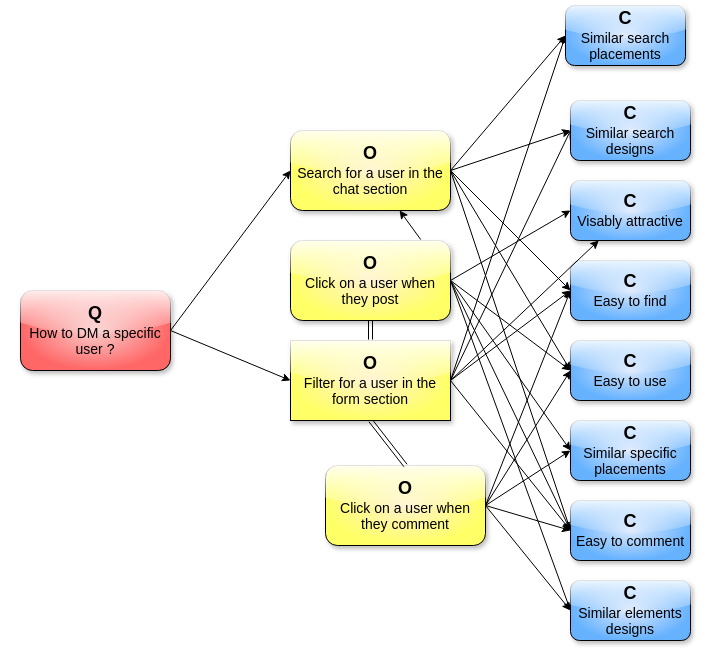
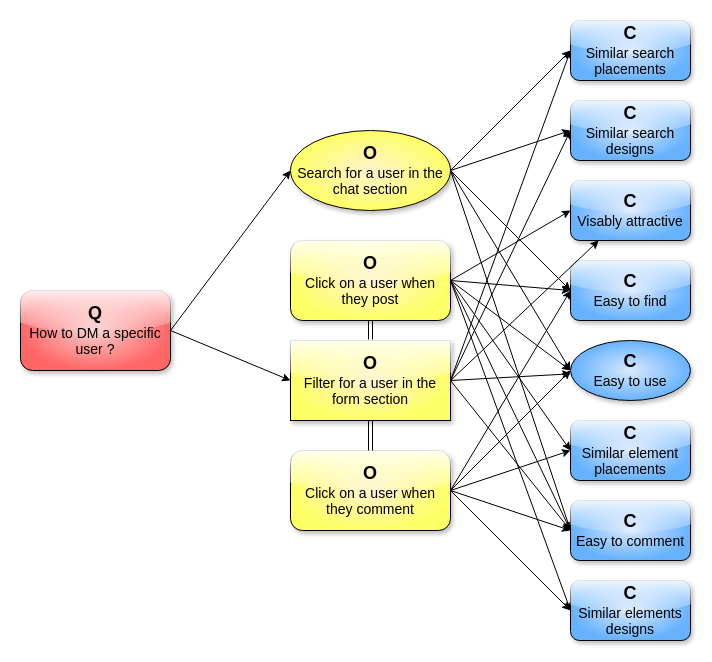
(626, 36) -> (631, 51)
(568, 136) -> (567, 138)
(371, 171) -> (371, 171)
(412, 228) -> (527, 287)
(511, 335) -> (508, 377)
(631, 371) -> (631, 371)
(631, 451) -> (631, 451)
(406, 506) -> (371, 491)
